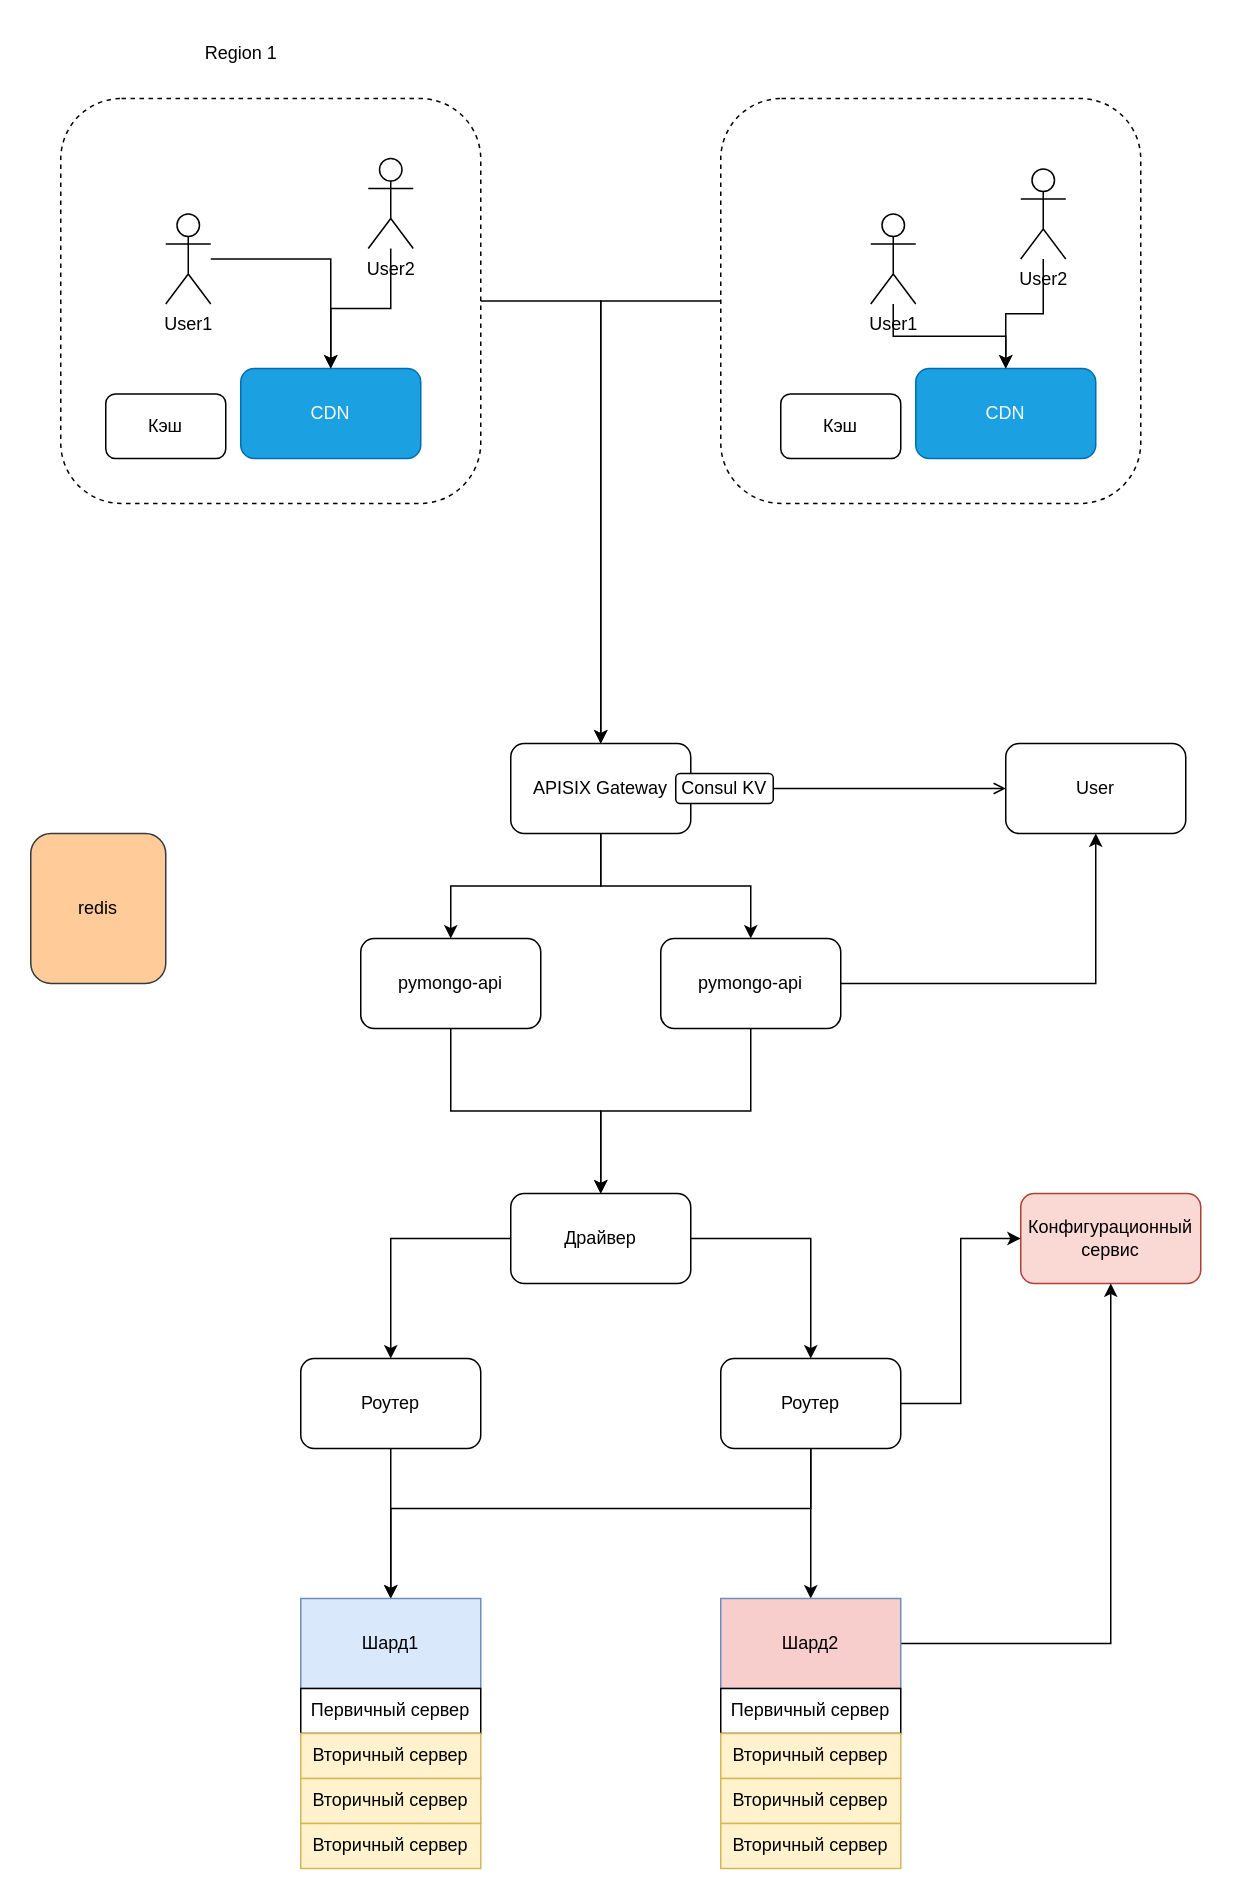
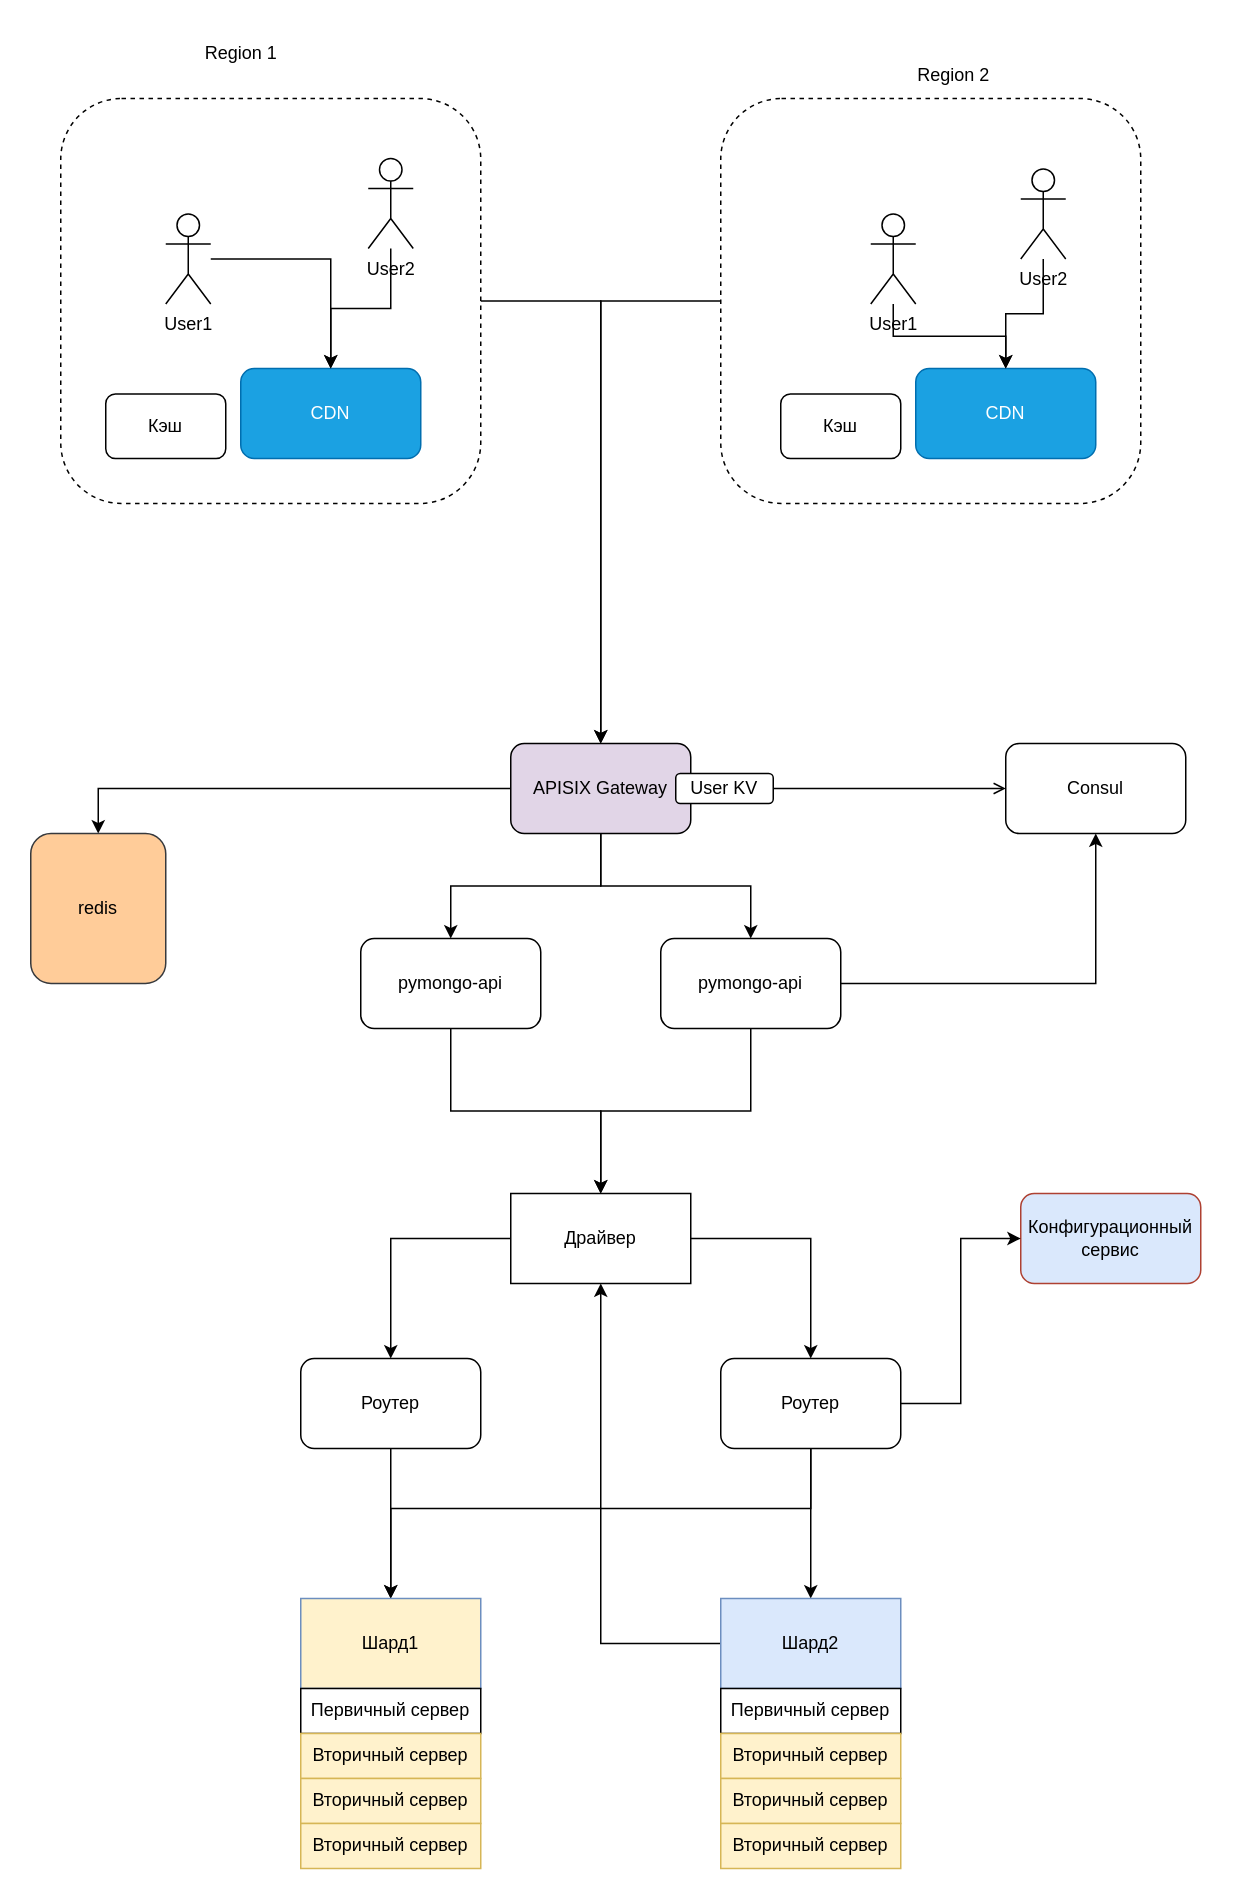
none -> (953, 76)
none -> (287, 788)
(601, 788) -> (601, 788)
(725, 788) -> (725, 788)
(1096, 788) -> (1096, 788)
(601, 1238) -> (601, 1238)
(1111, 1238) -> (1111, 1238)
(1111, 1573) -> (601, 1528)
(391, 1643) -> (391, 1643)
(811, 1643) -> (811, 1643)
